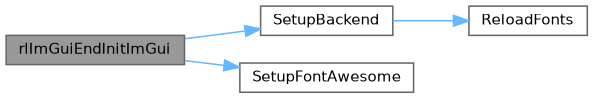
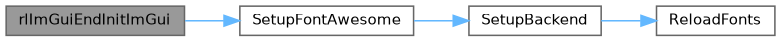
(215, 35) -> (433, 21)
